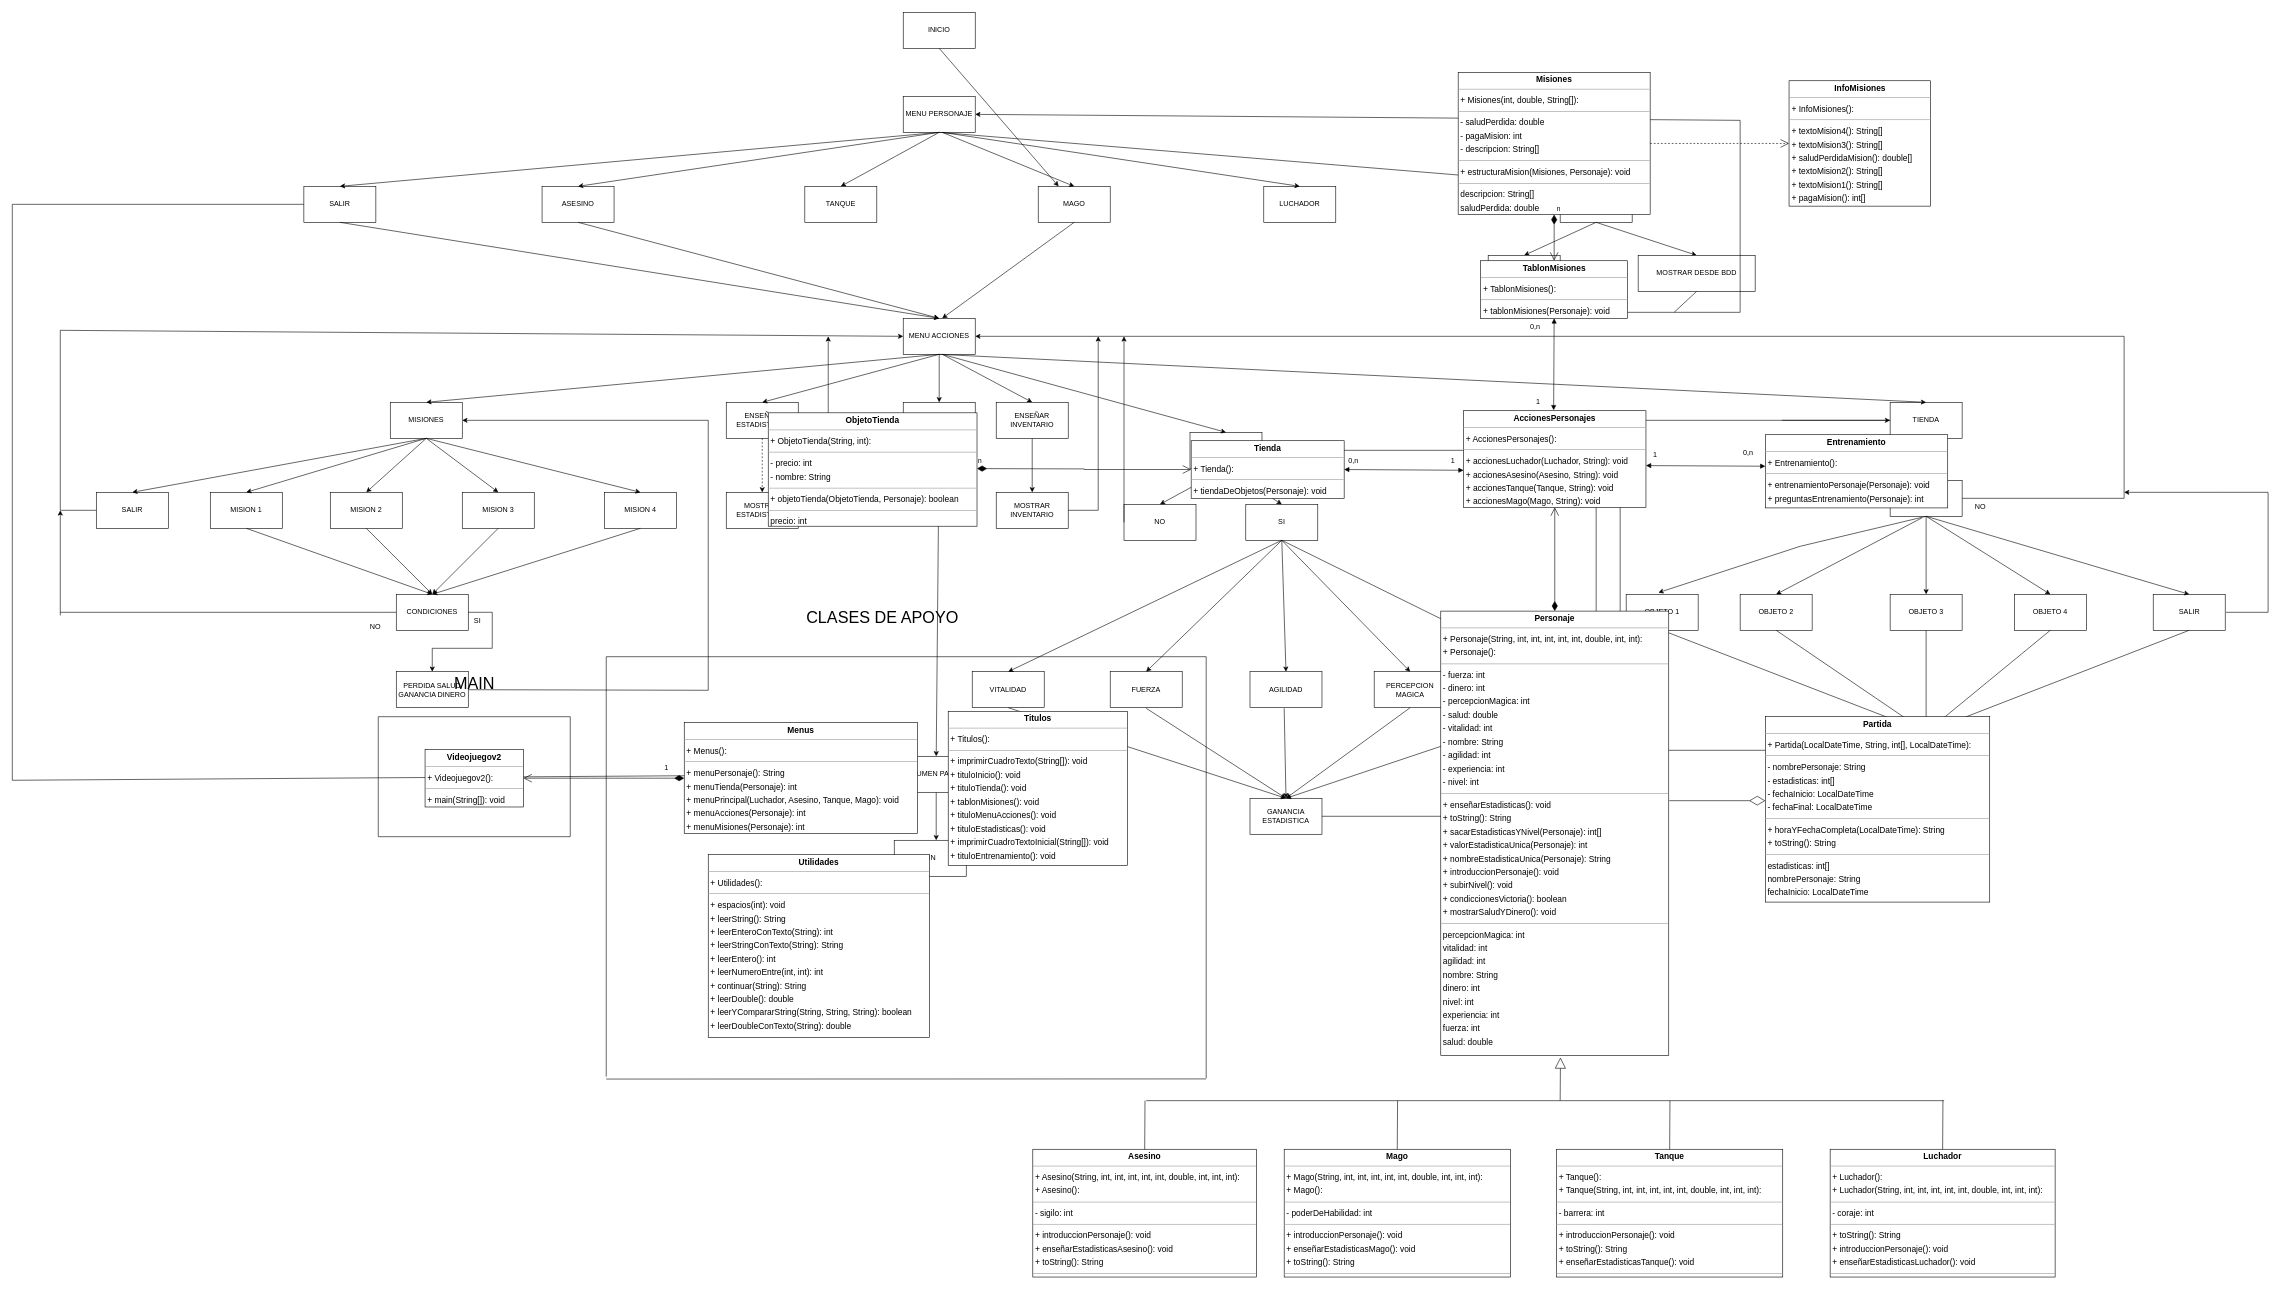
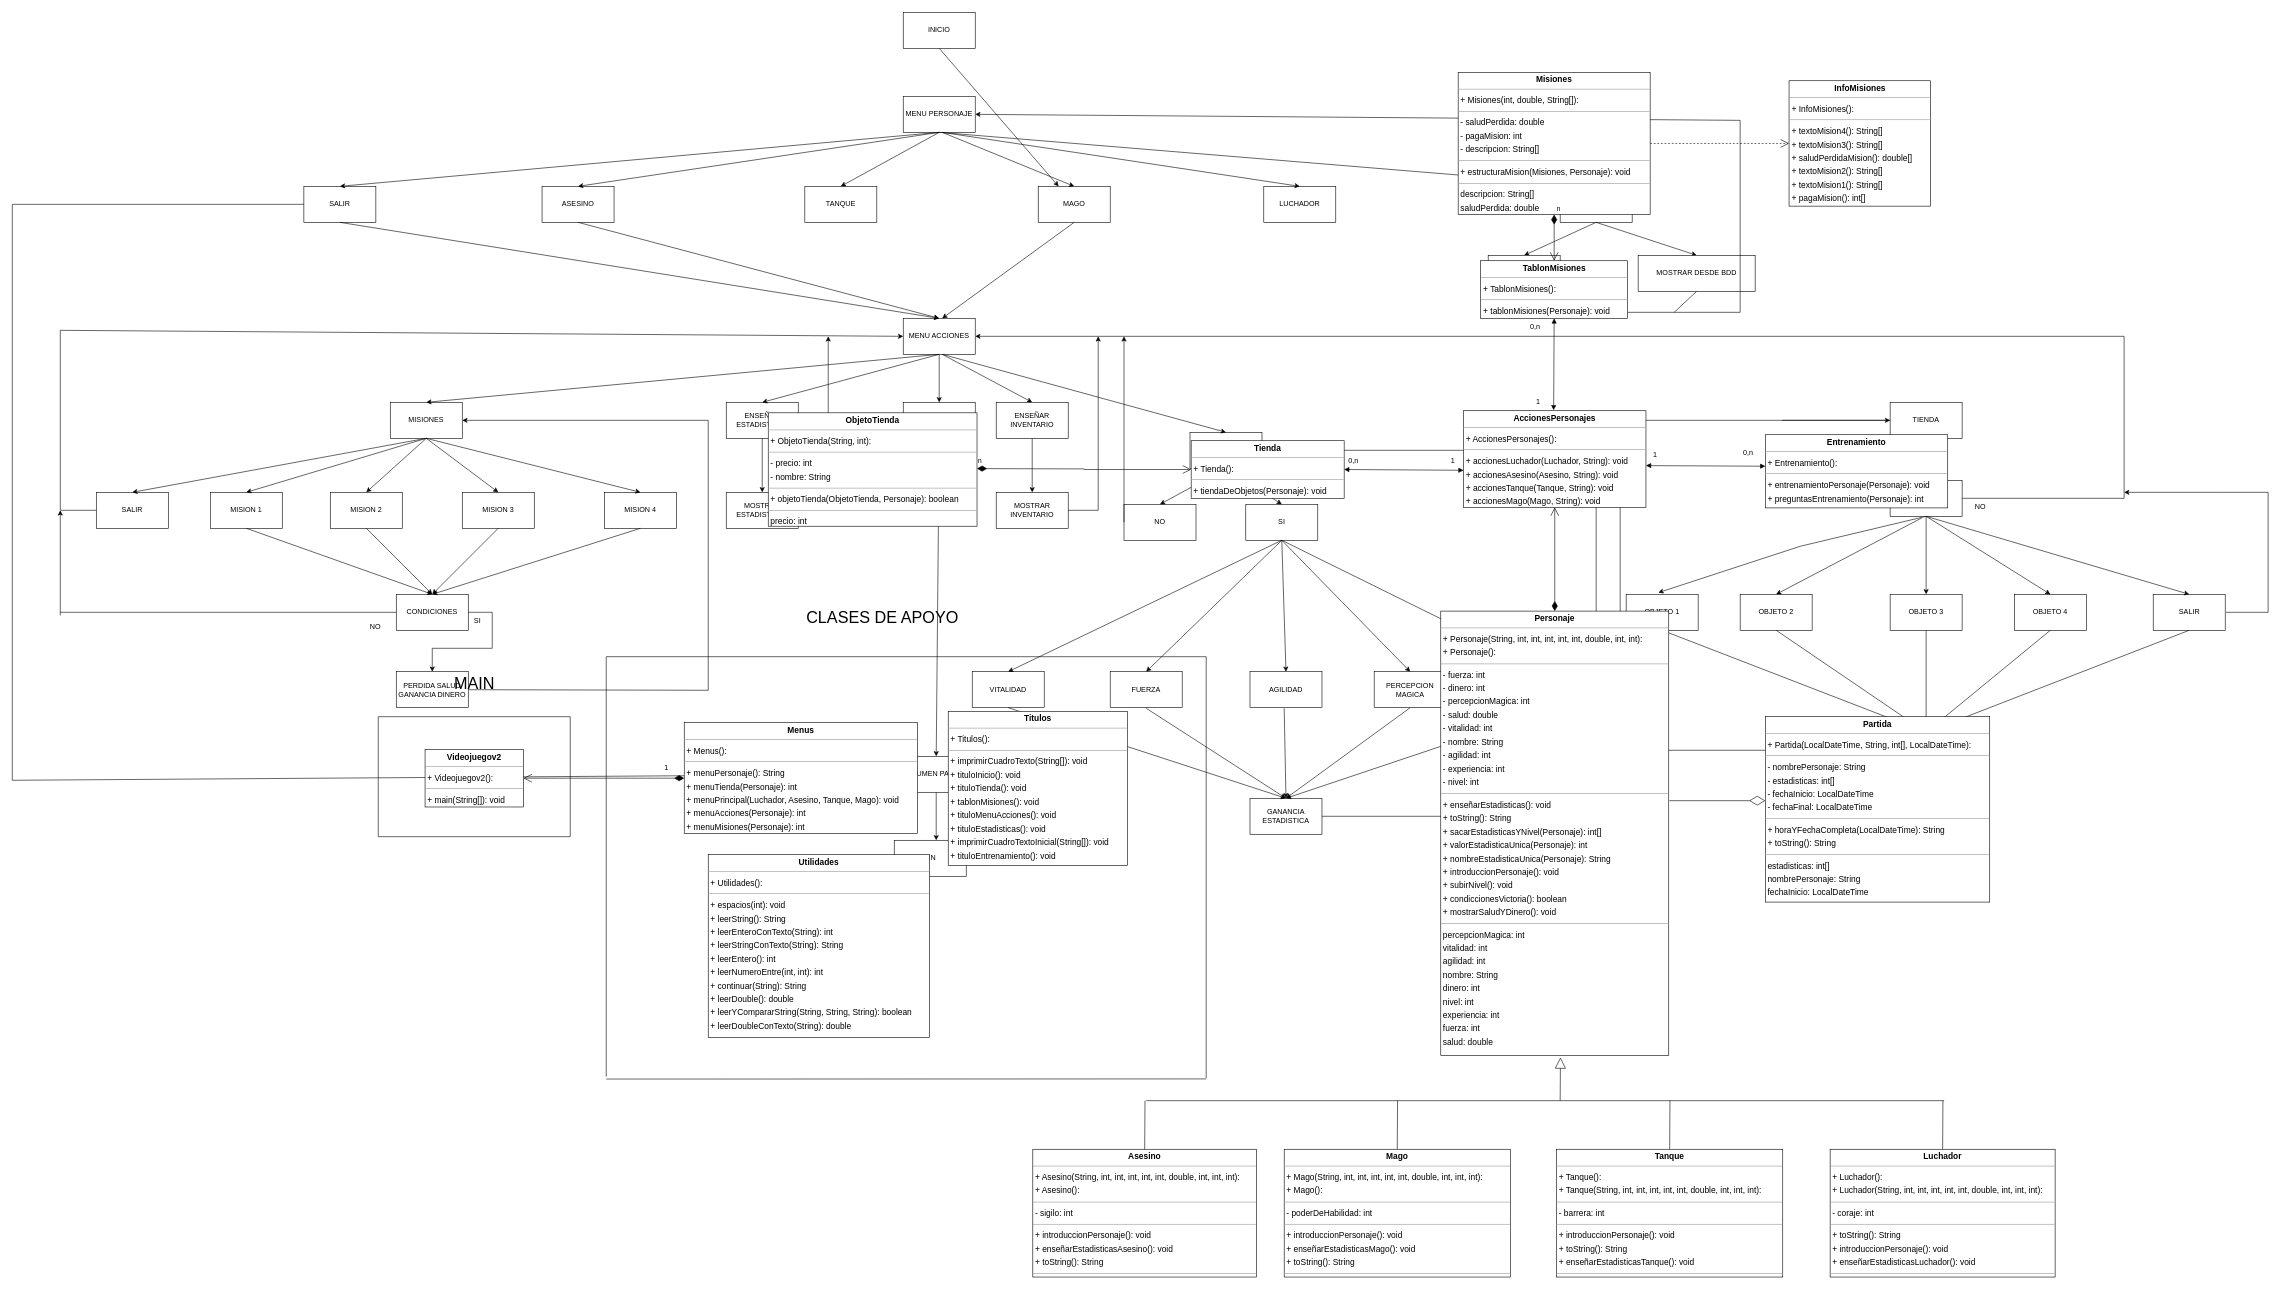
(1913, 402) -> none
(762, 463) -> (762, 463)
